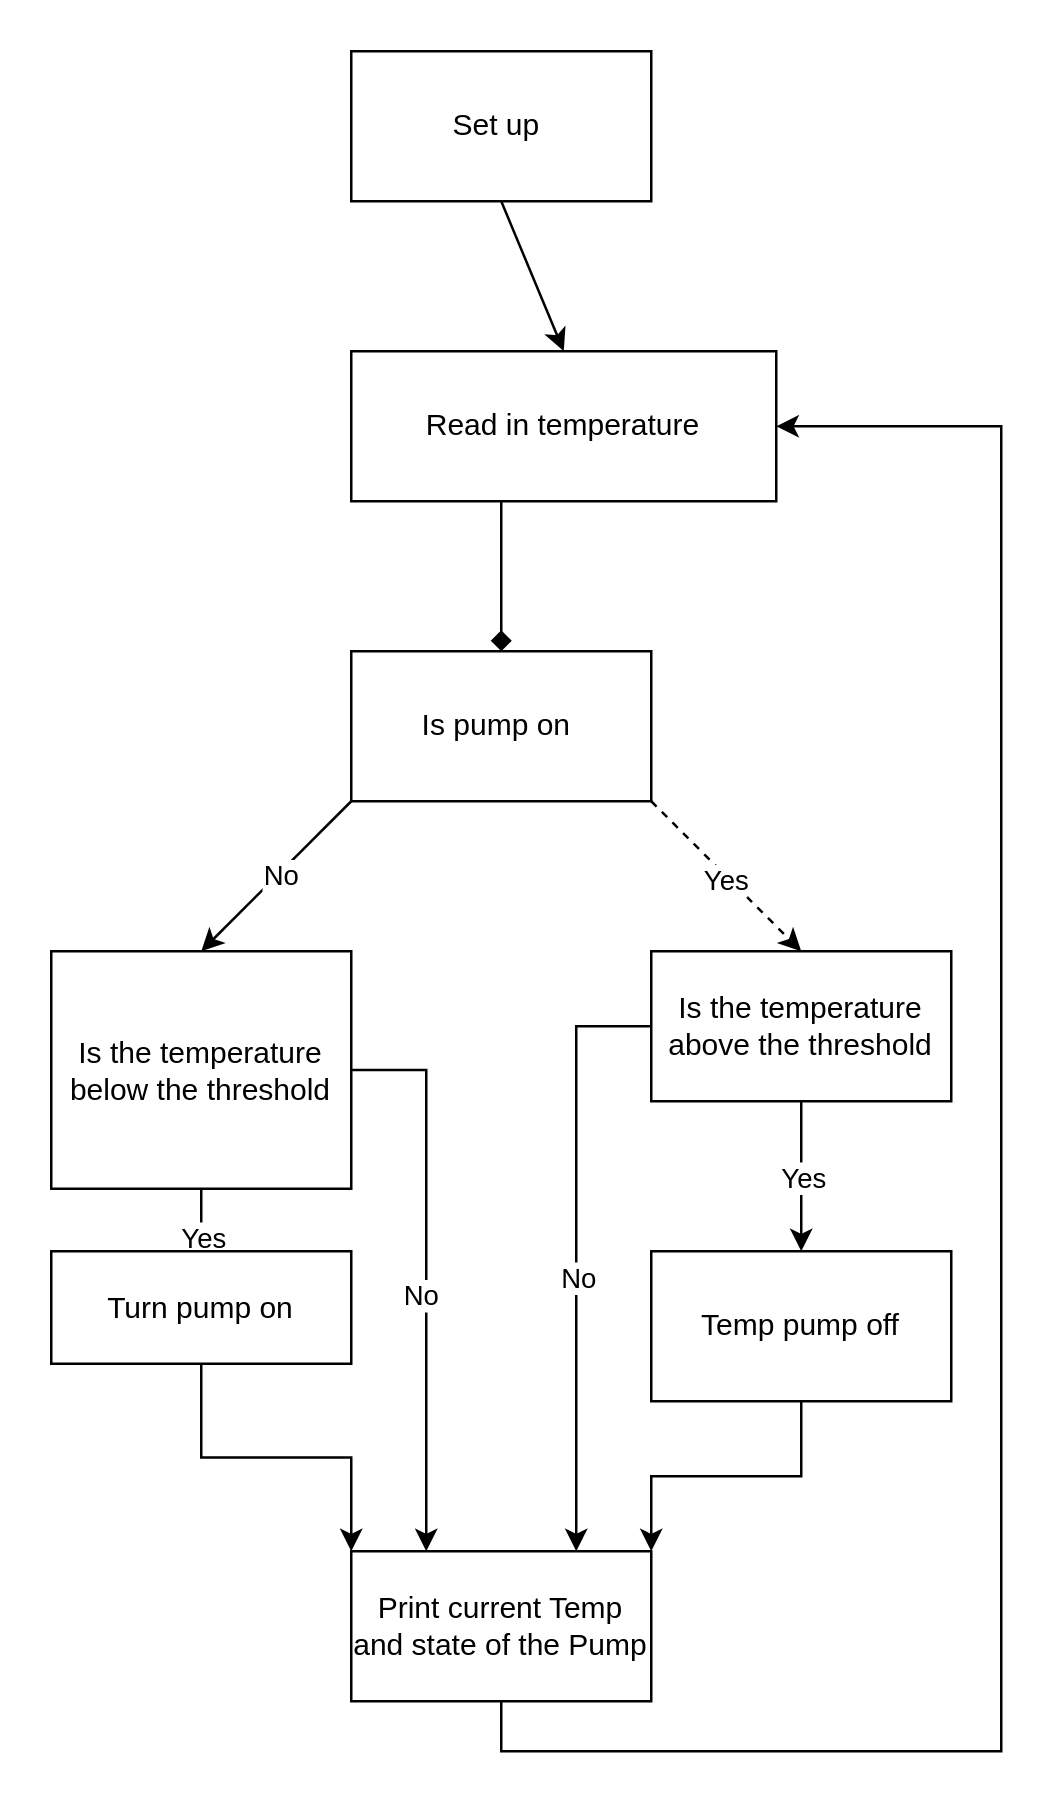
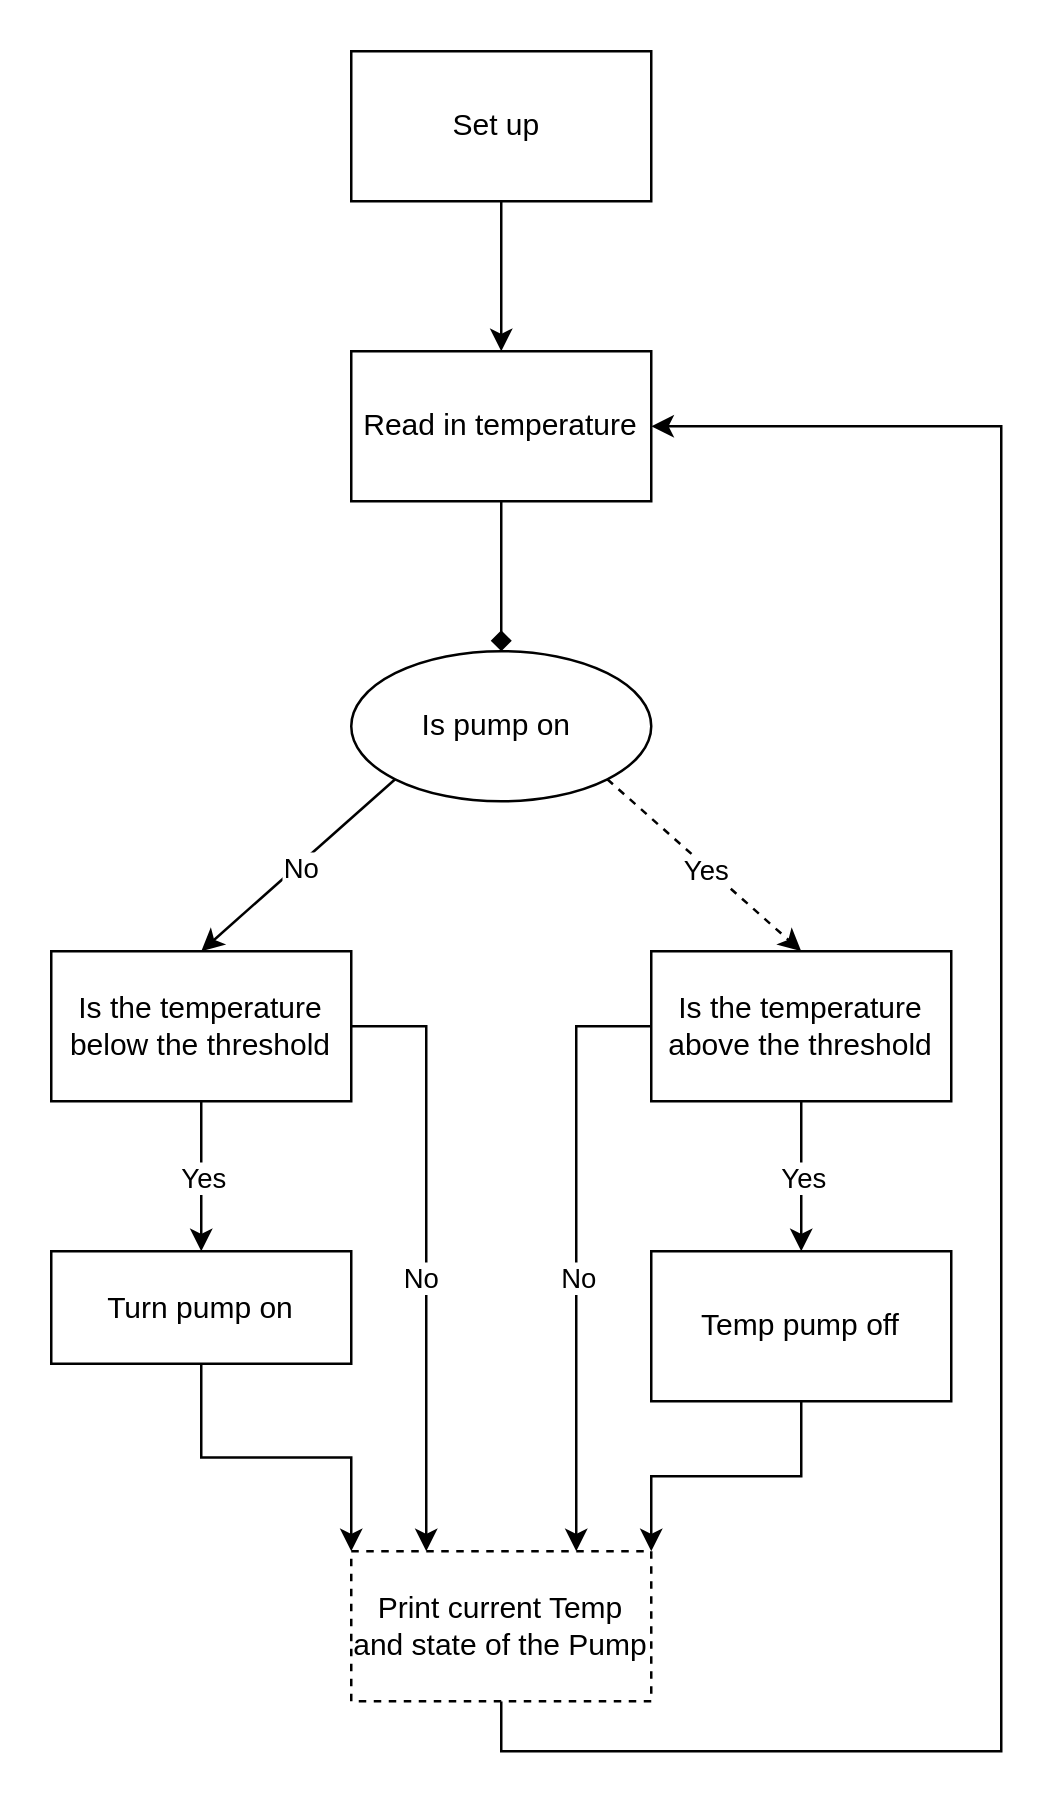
(564, 426) -> (501, 426)
(501, 726) -> (501, 726)
(201, 1070) -> (201, 1026)
(501, 1626) -> (501, 1626)
